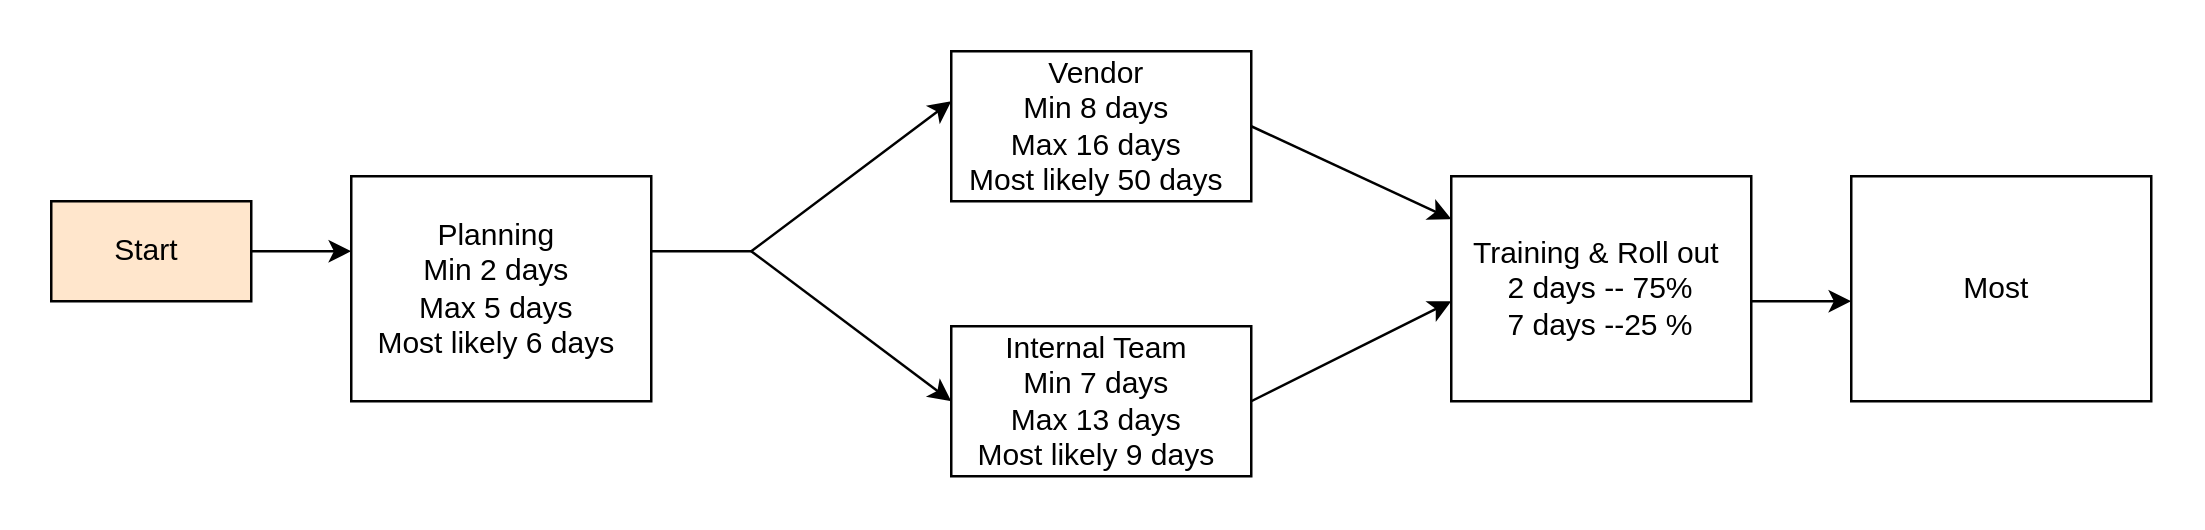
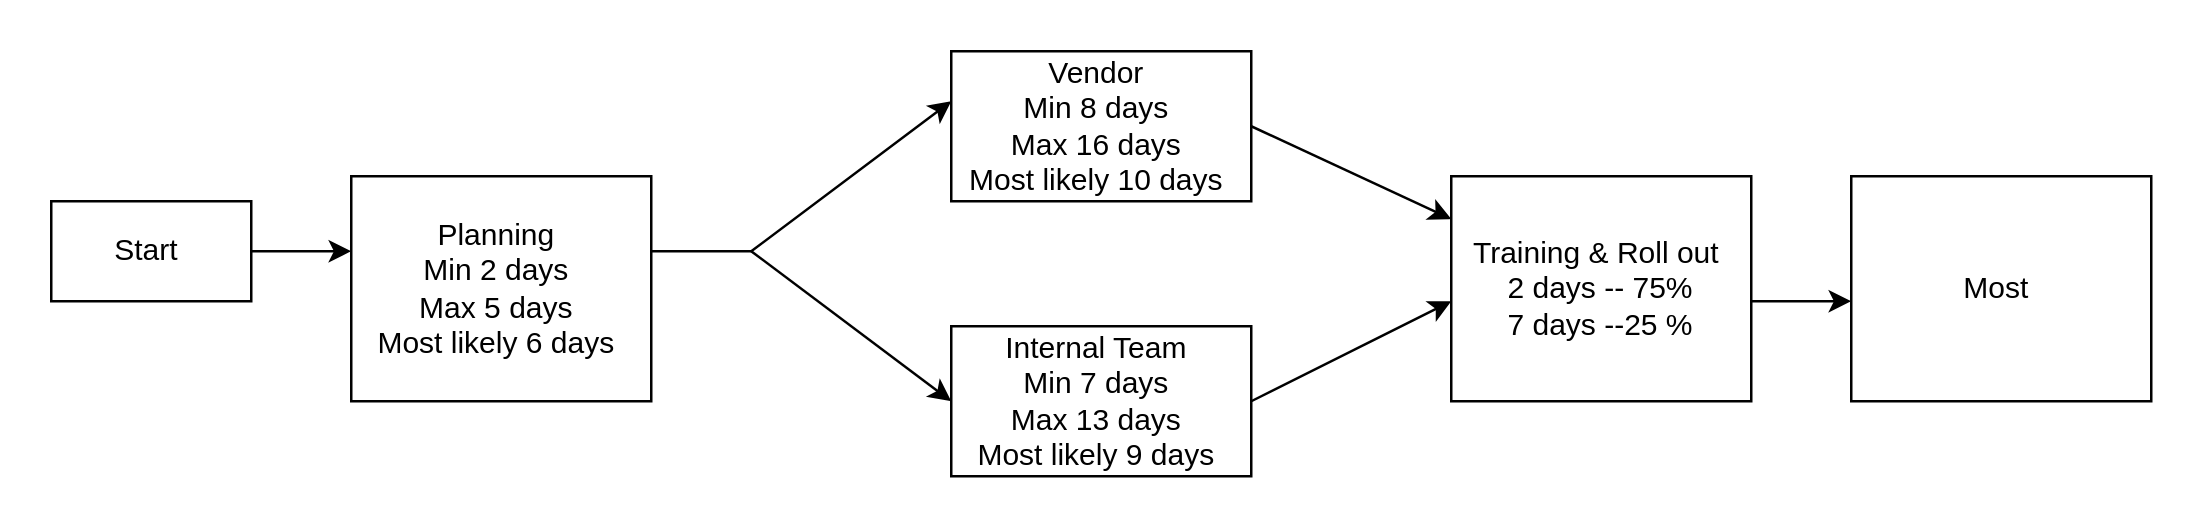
(1101, 126) -> (1101, 126)
(151, 251) -> (151, 251)
